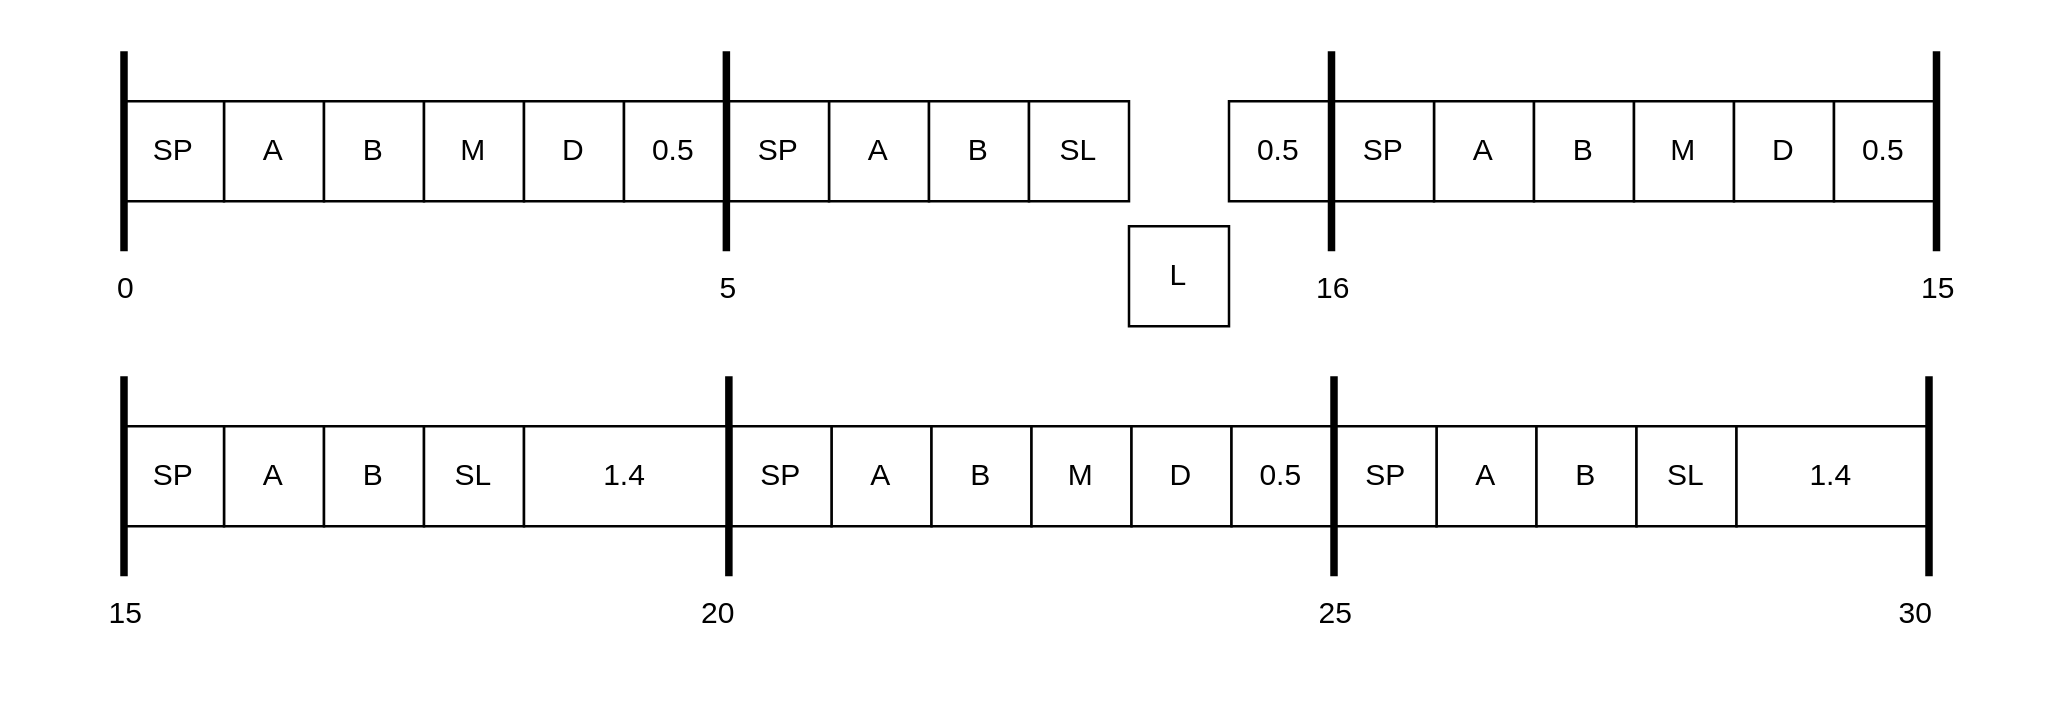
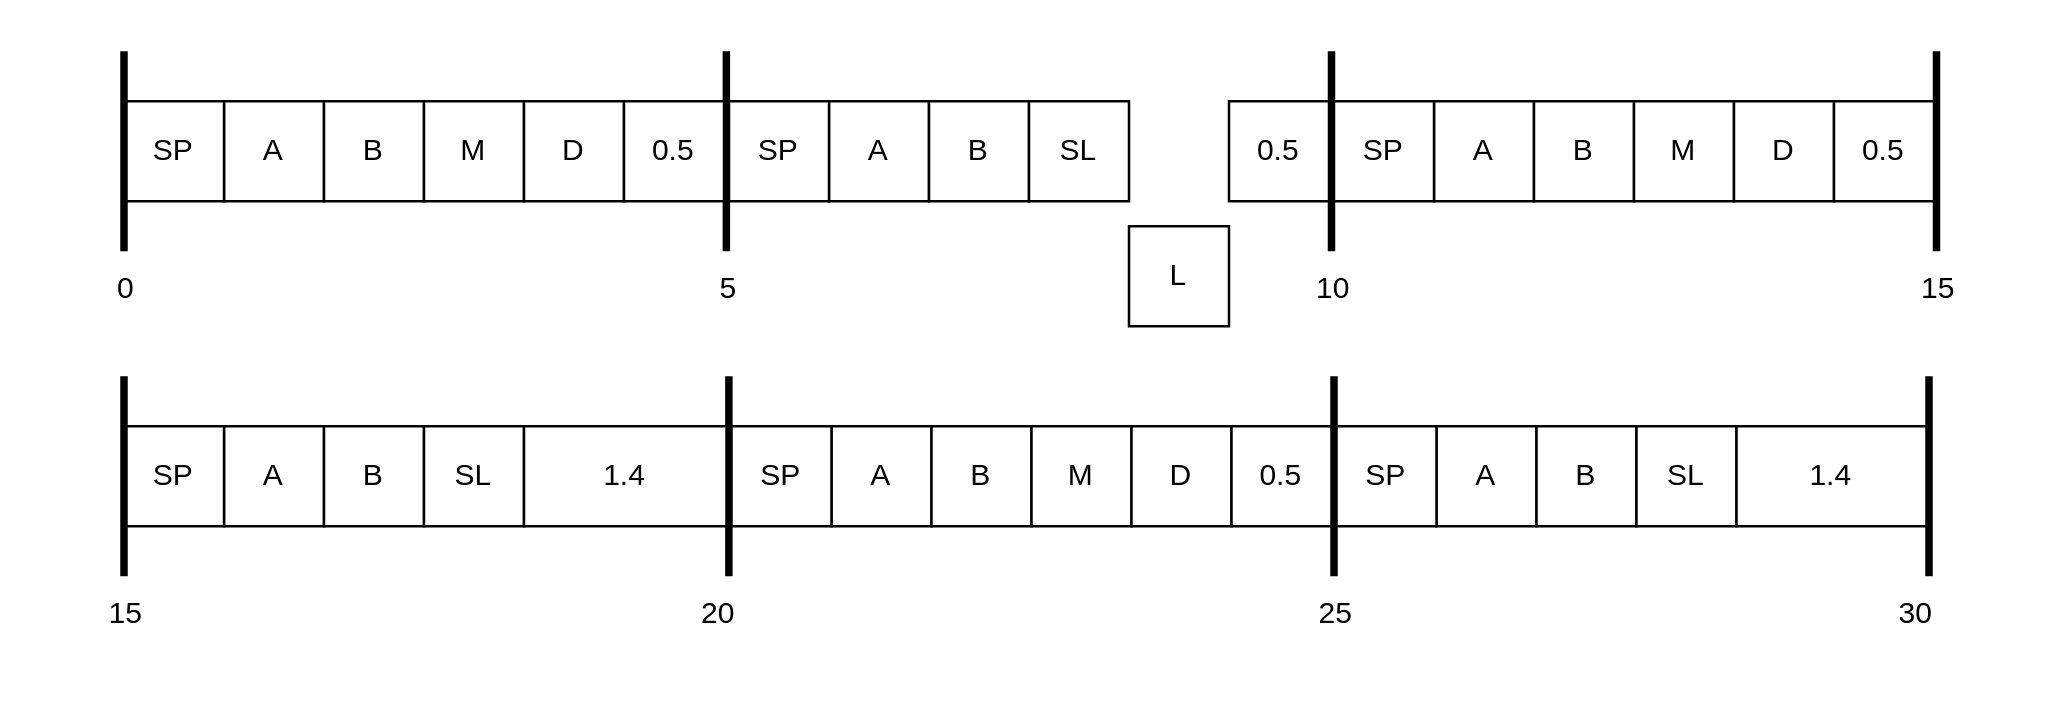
(1334, 289) -> (1334, 289)
